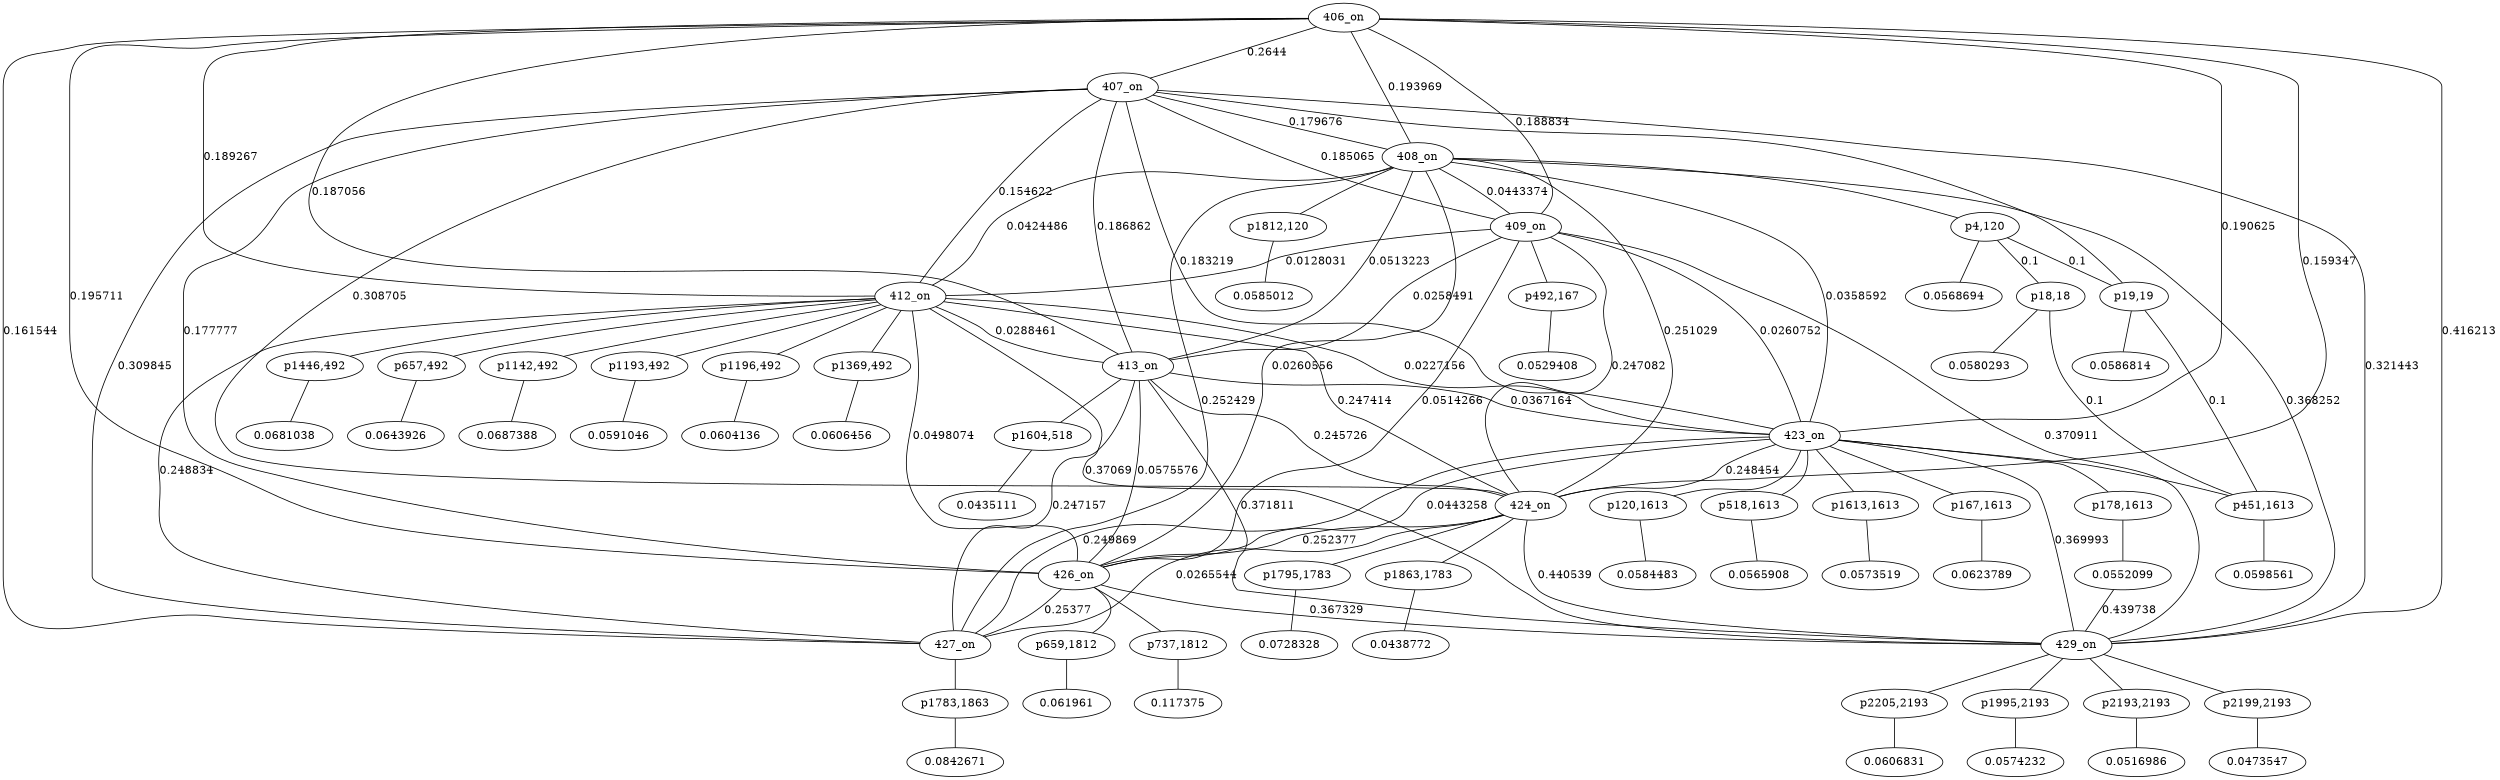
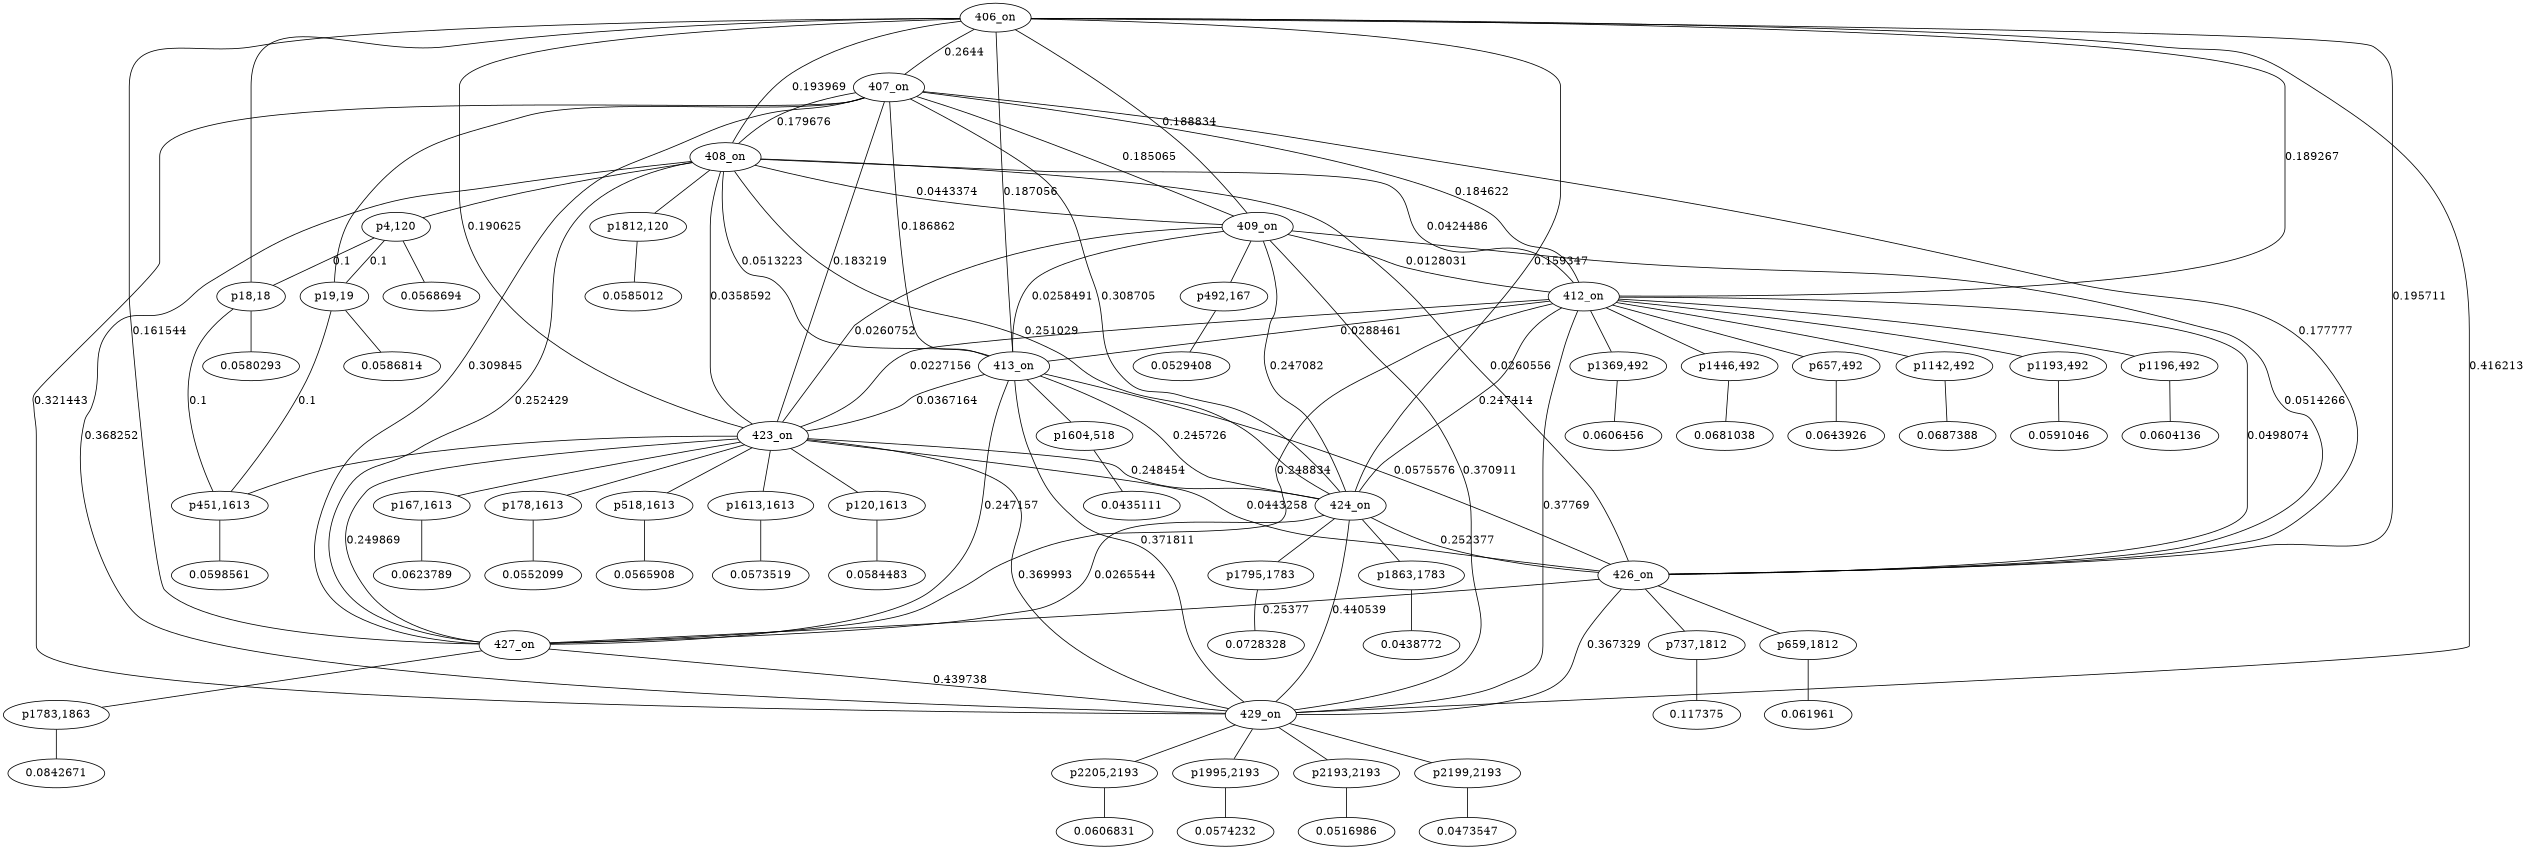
none -> (493, 42)
(1026, 192) -> (1482, 192)
(1109, 471) -> (1567, 506)
(2100, 610) -> (888, 680)
